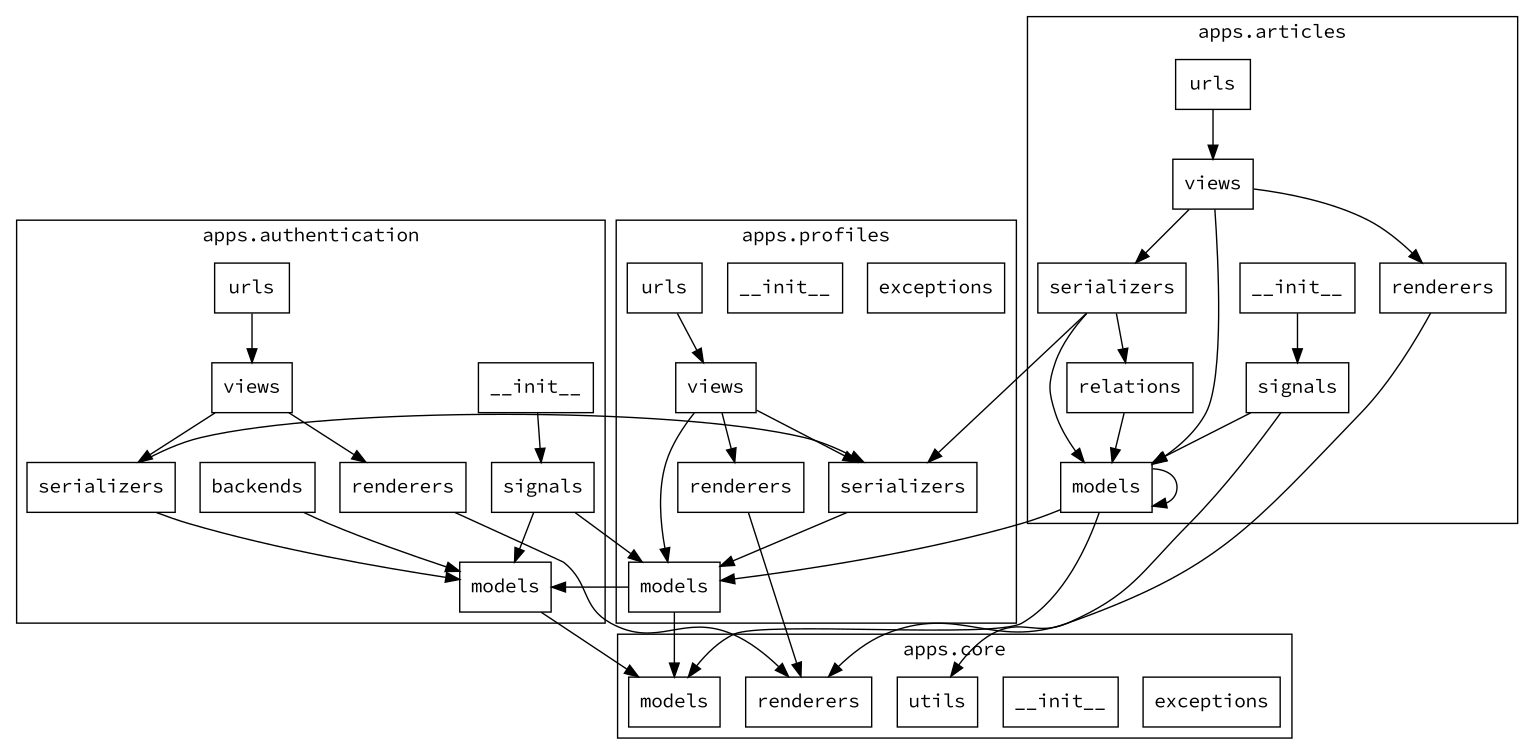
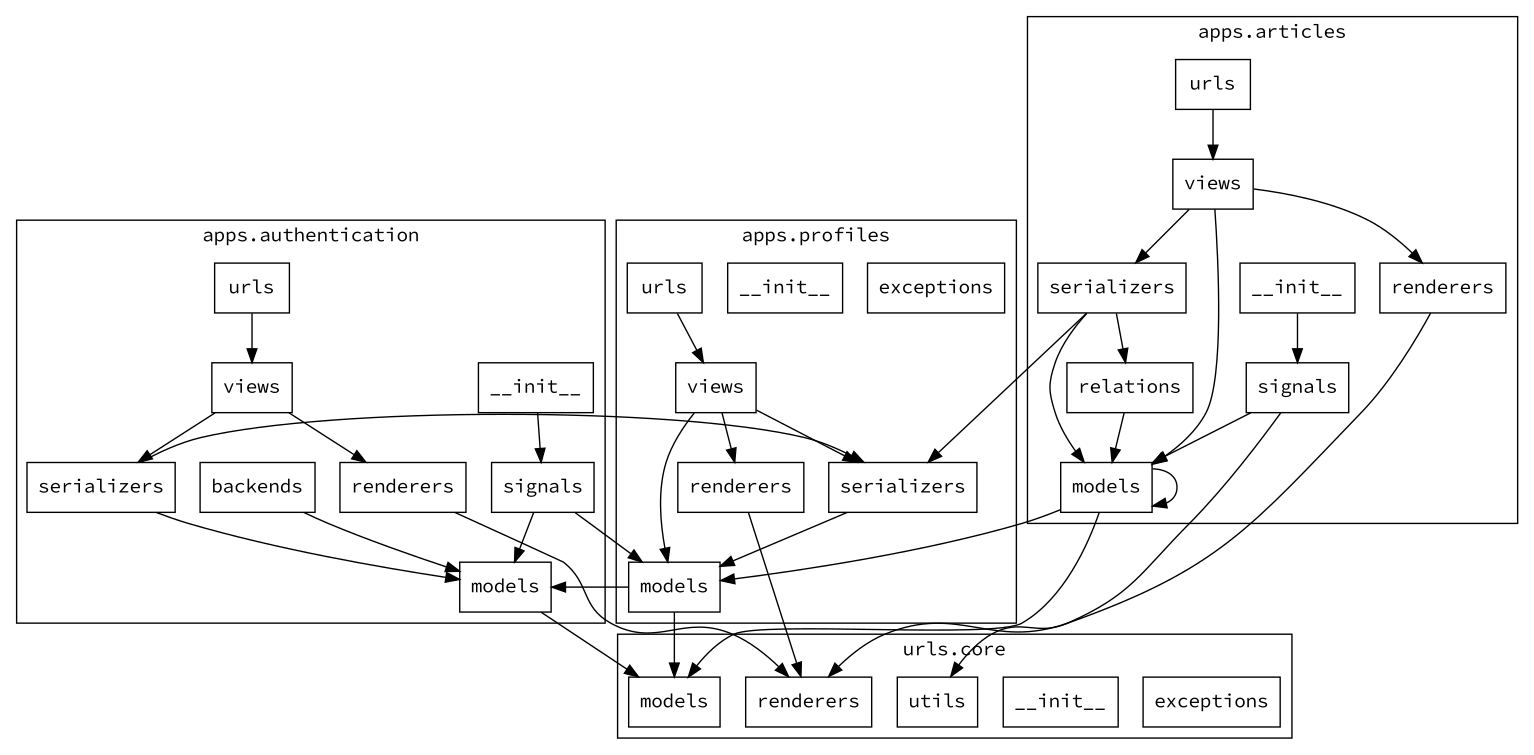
(955, 650) -> (955, 650)
